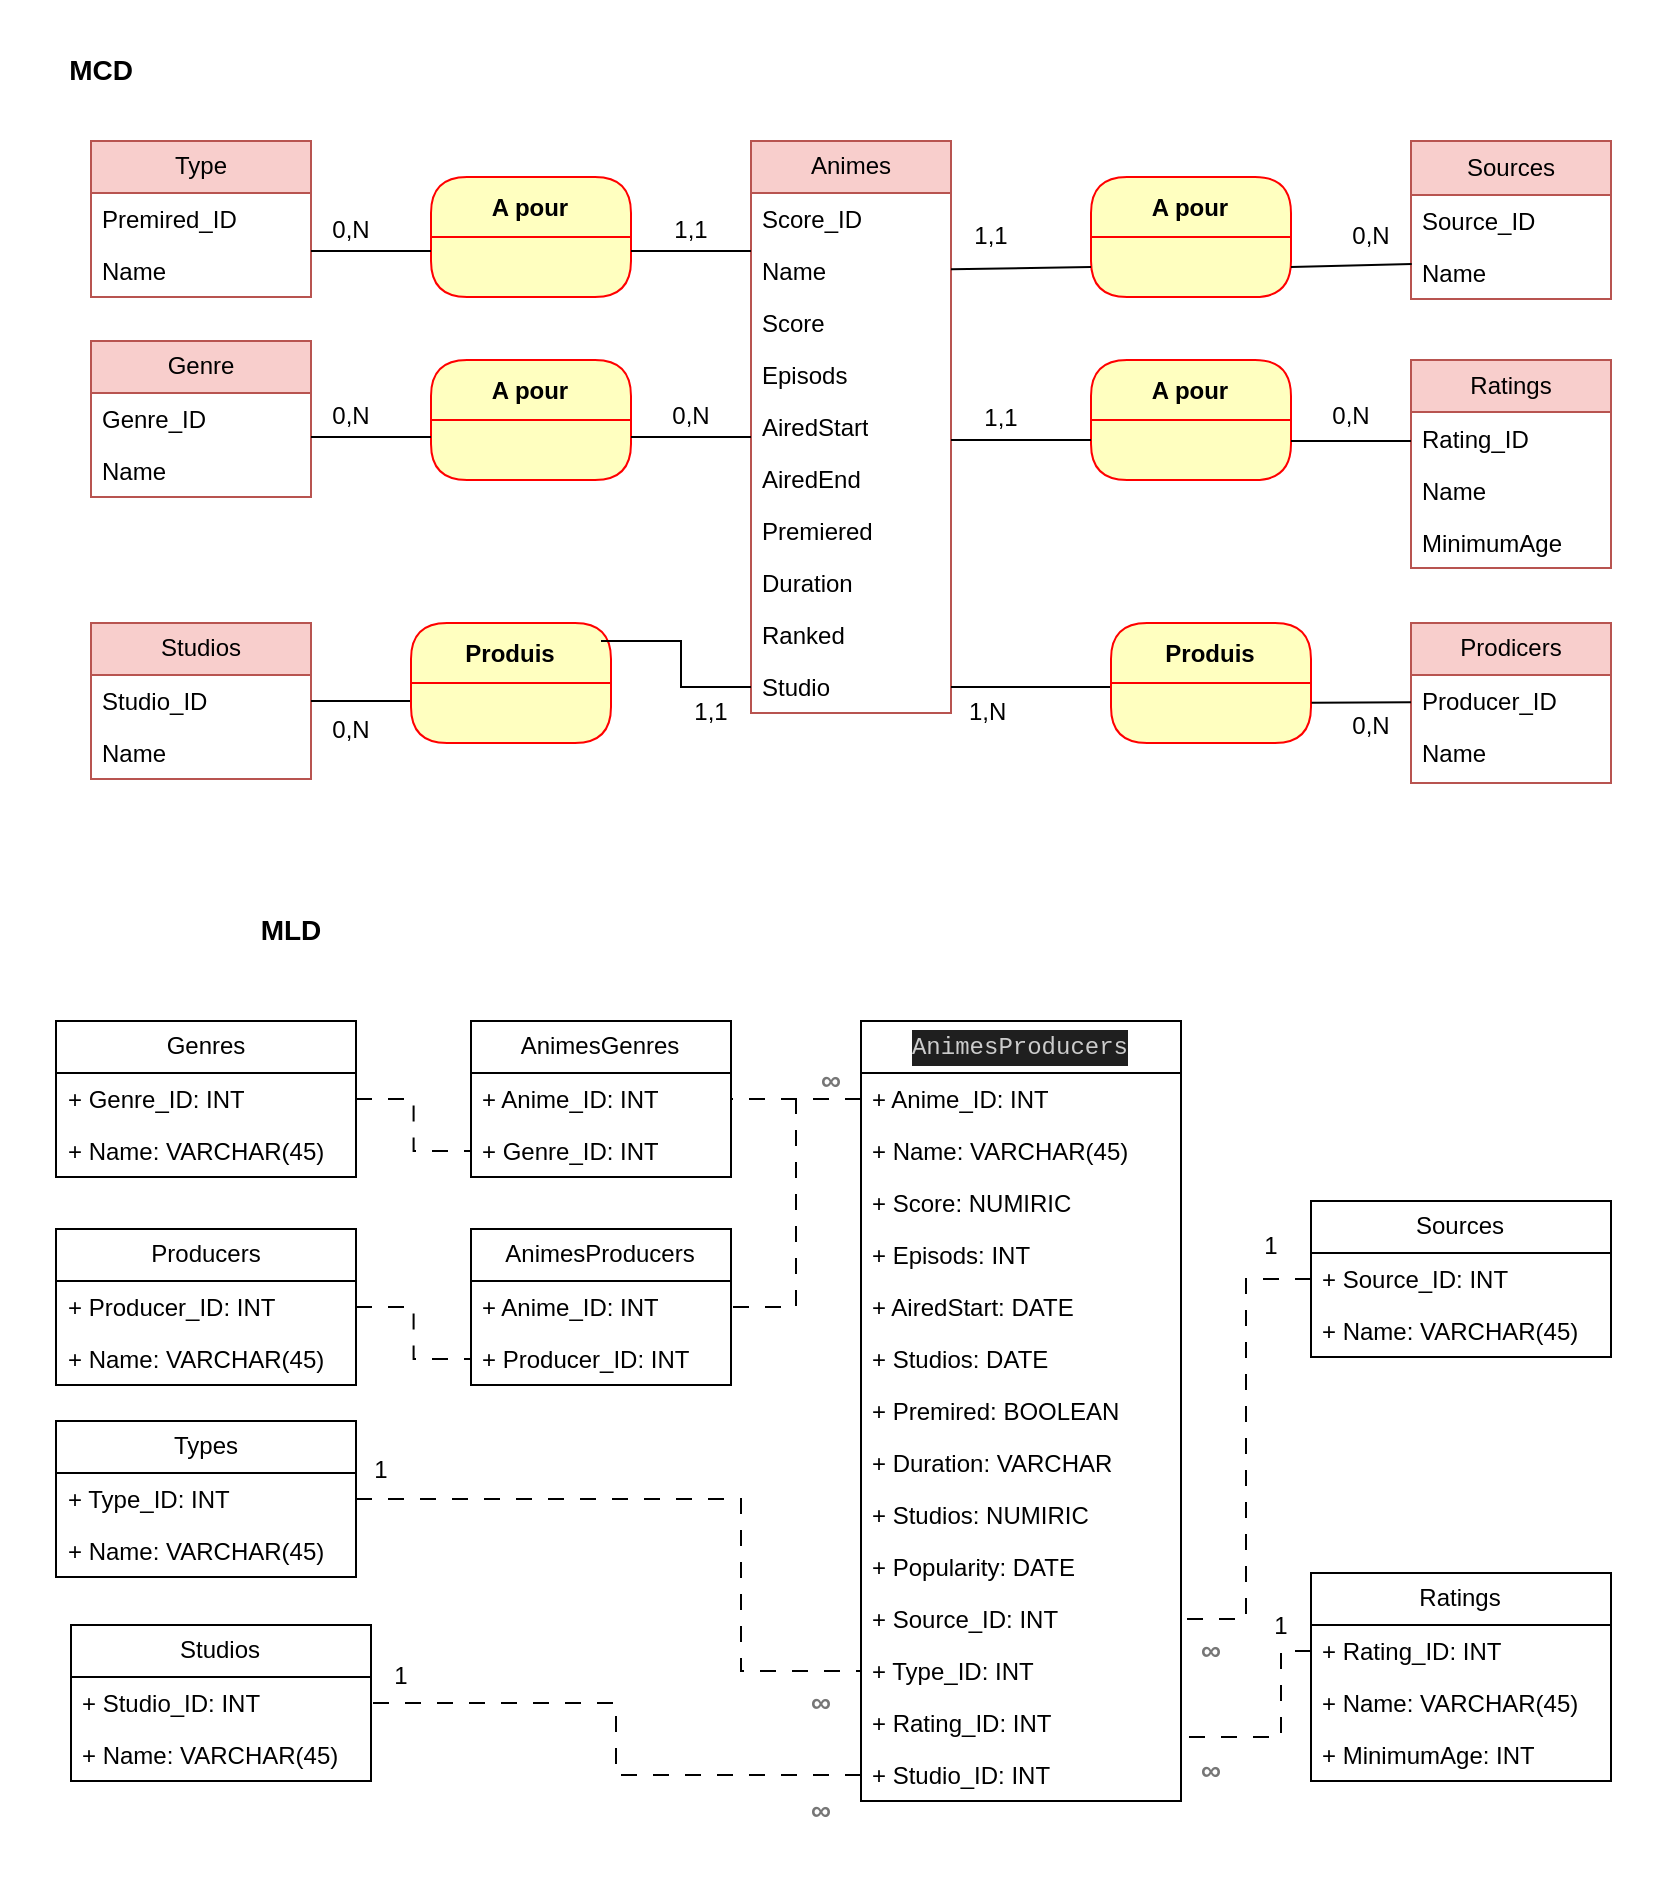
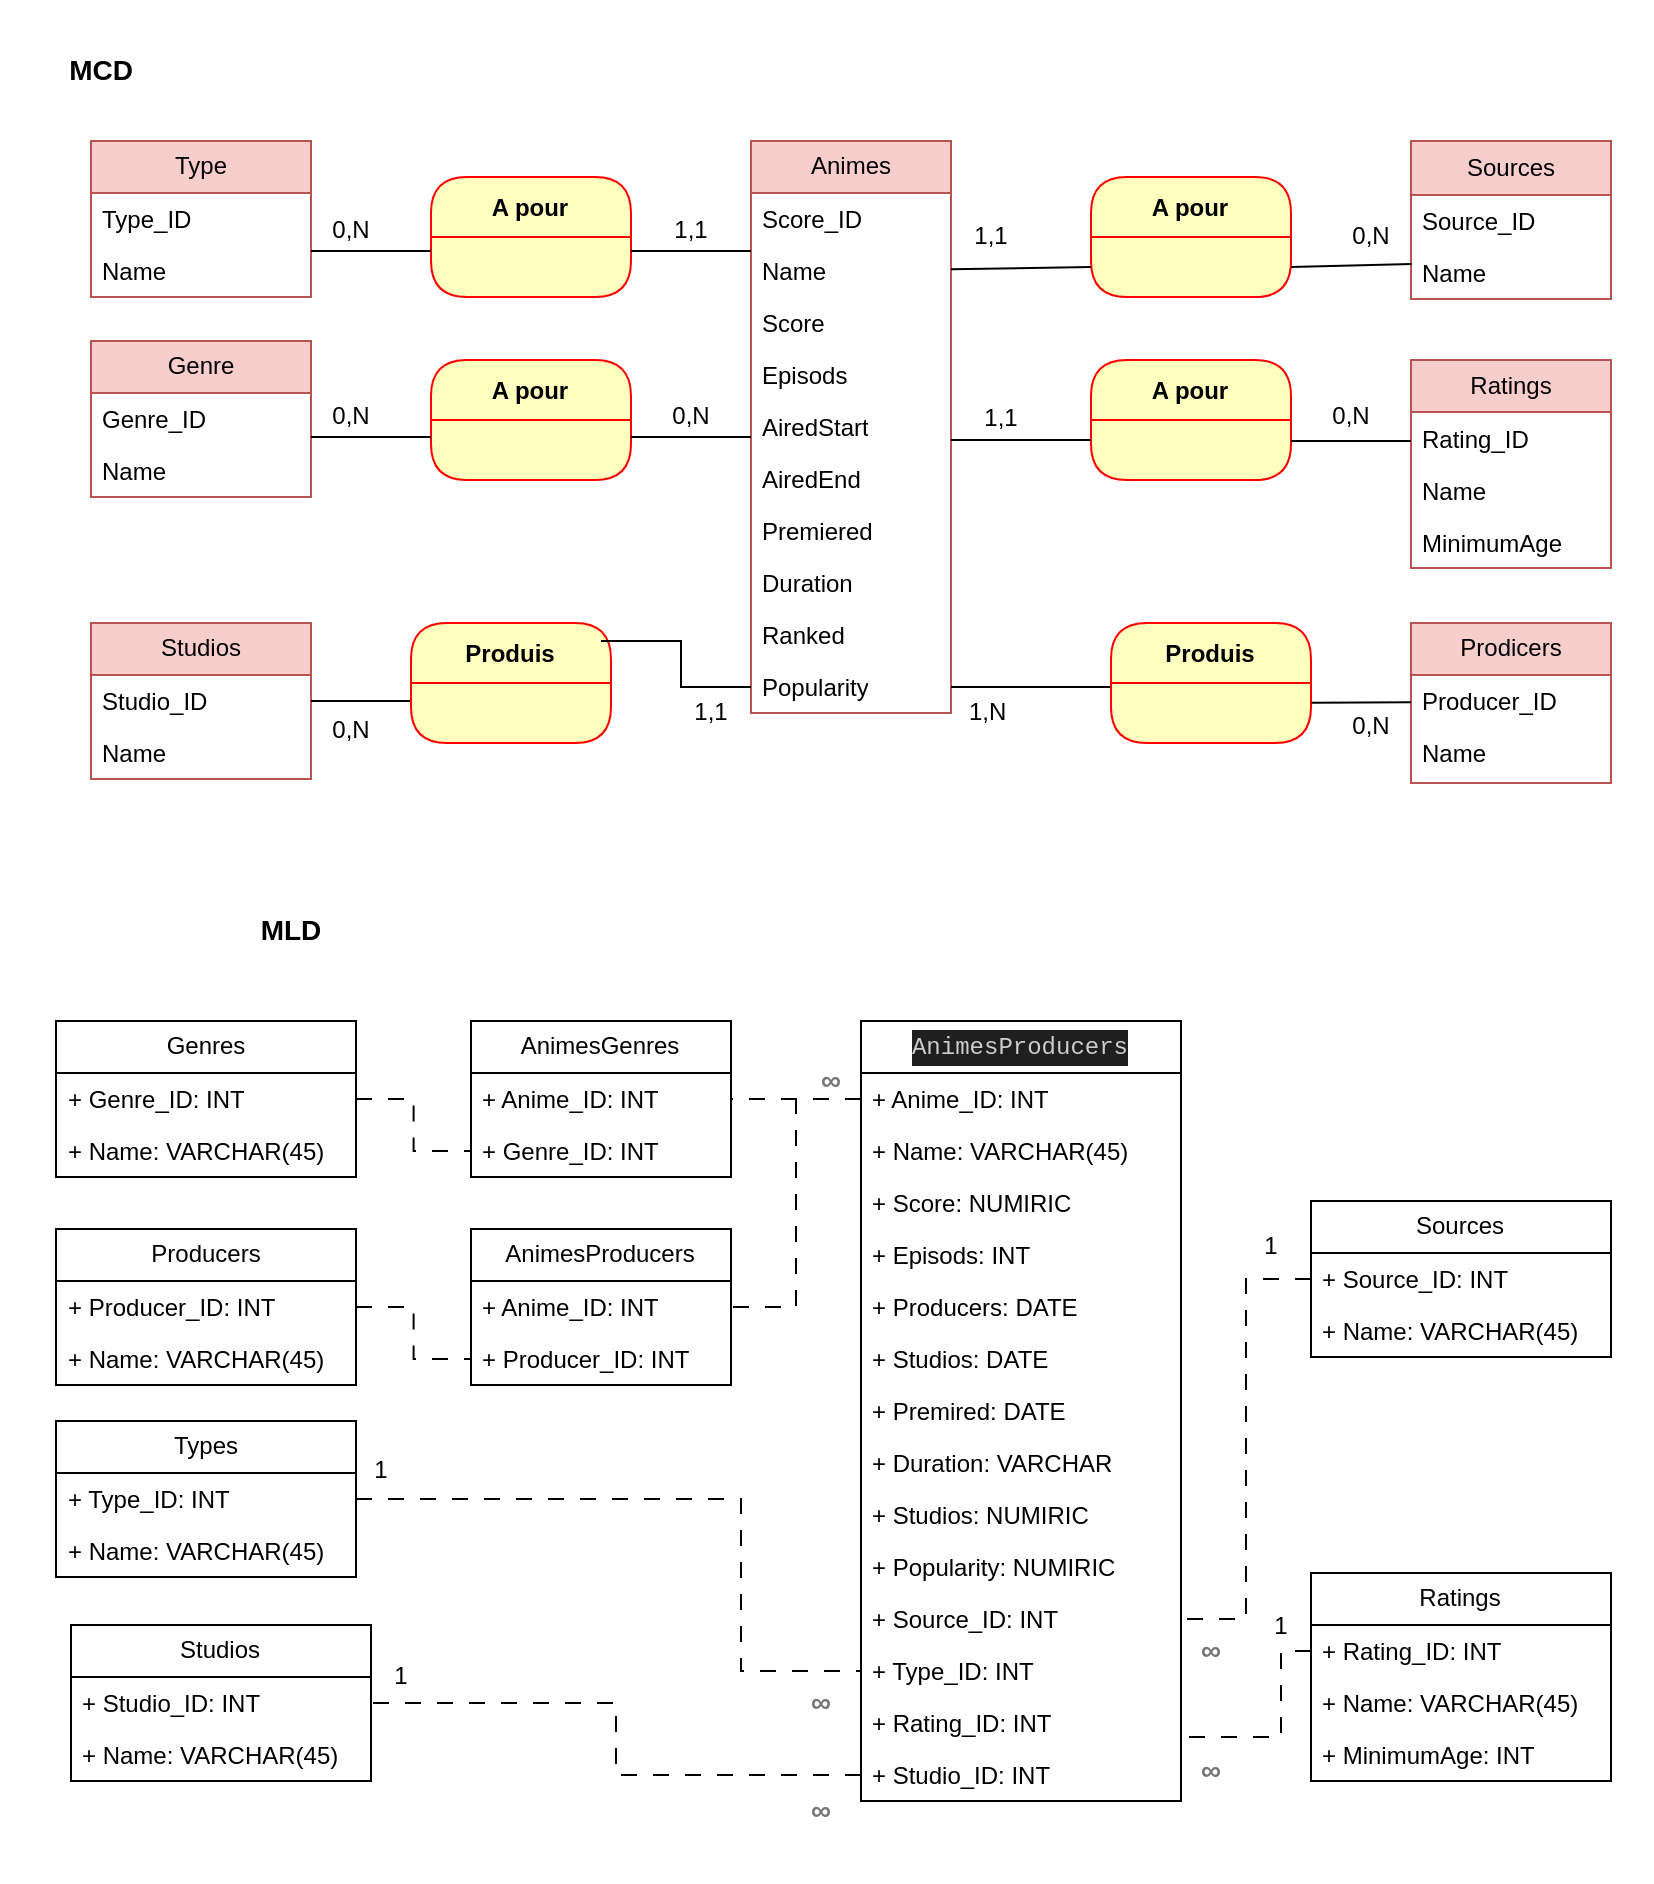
(174, 221) -> (150, 221)
(800, 689) -> (824, 689)
(981, 1309) -> (978, 1309)
(988, 1413) -> (968, 1413)
(978, 1569) -> (999, 1569)
